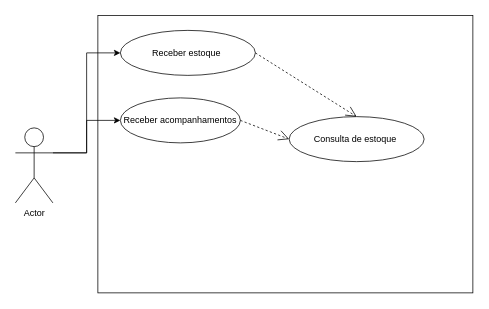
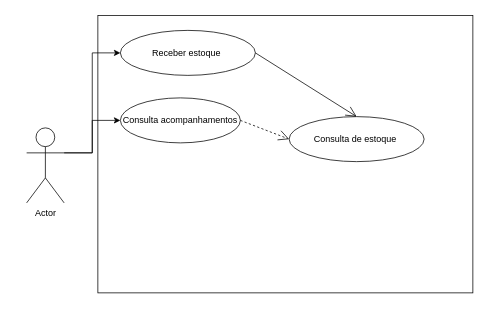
(305, 84) -> (305, 84)
(180, 120) -> (180, 120)
(34, 165) -> (45, 165)
